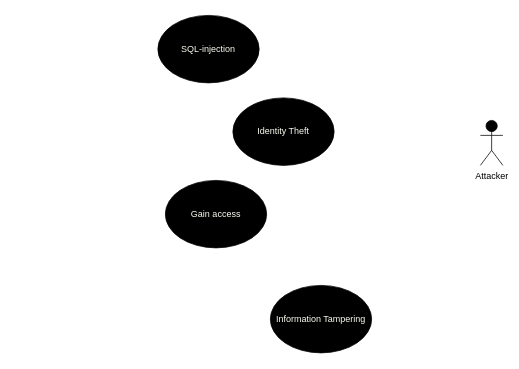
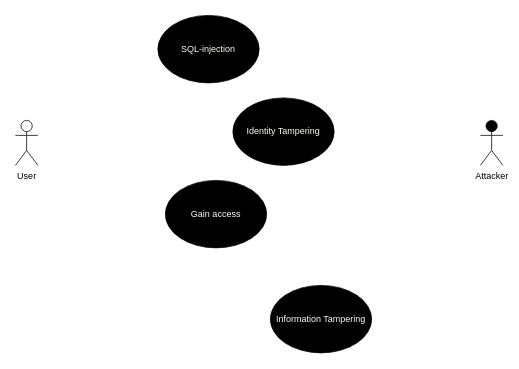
(284, 132) -> (284, 132)
none -> (27, 143)
